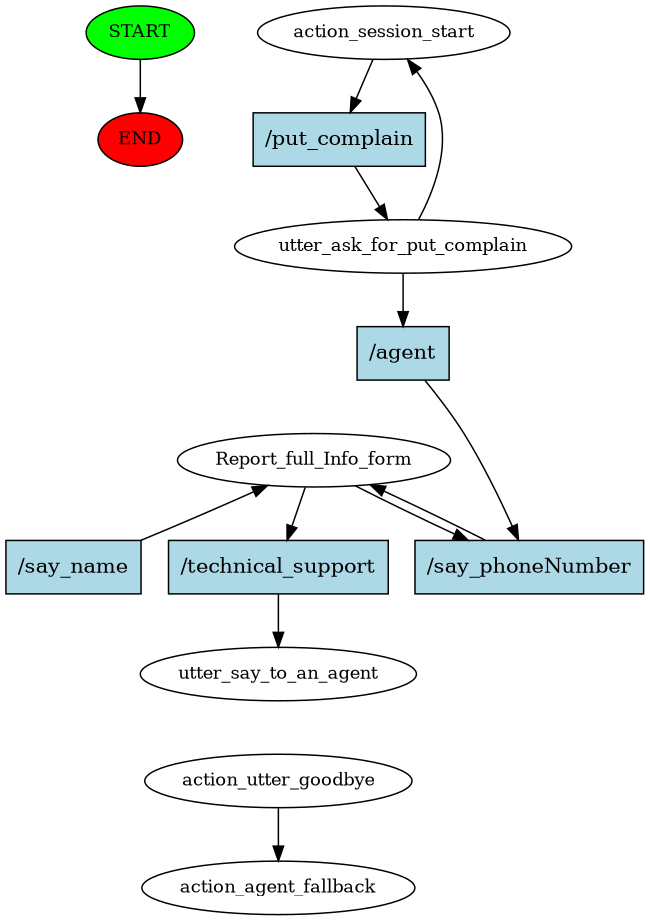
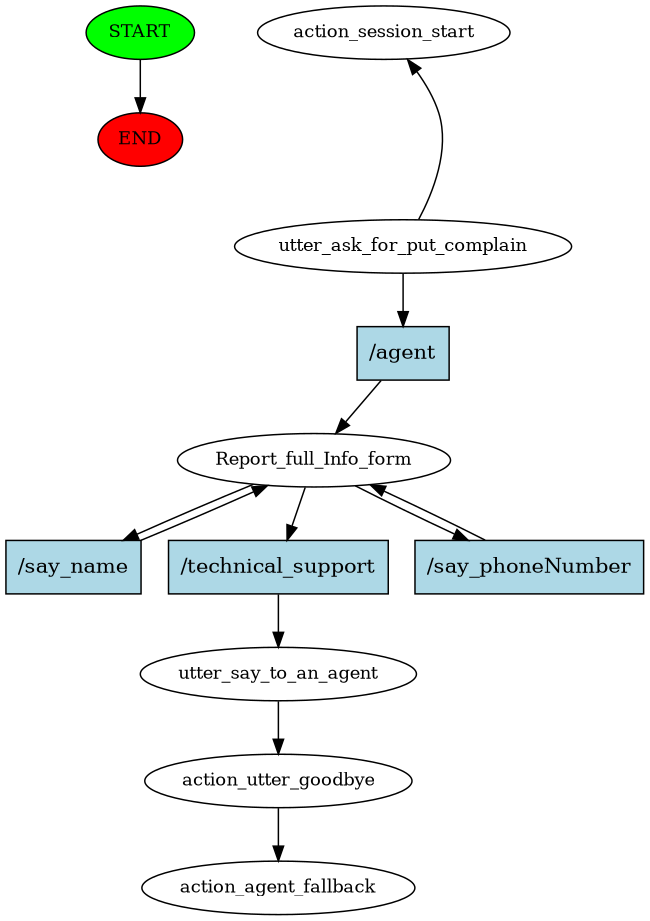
(339, 140) -> none
(474, 450) -> (363, 401)
none -> (195, 509)
none -> (278, 720)
